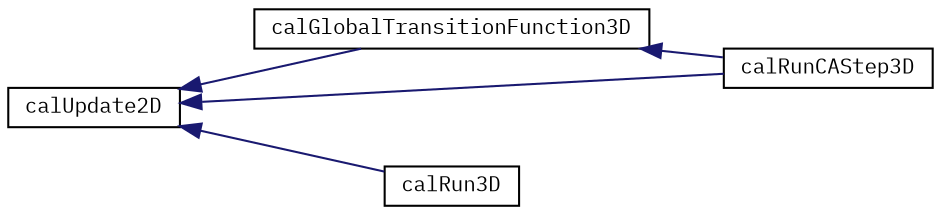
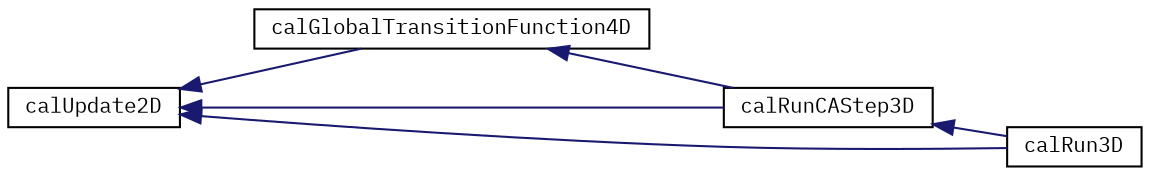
(452, 29) -> (452, 29)
none -> (980, 132)
